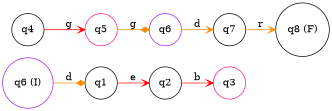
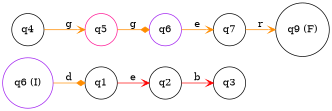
(197, 24) -> (197, 24)
(61, 30) -> (61, 30)
(303, 30) -> (303, 30)
(230, 83) -> (230, 83)
